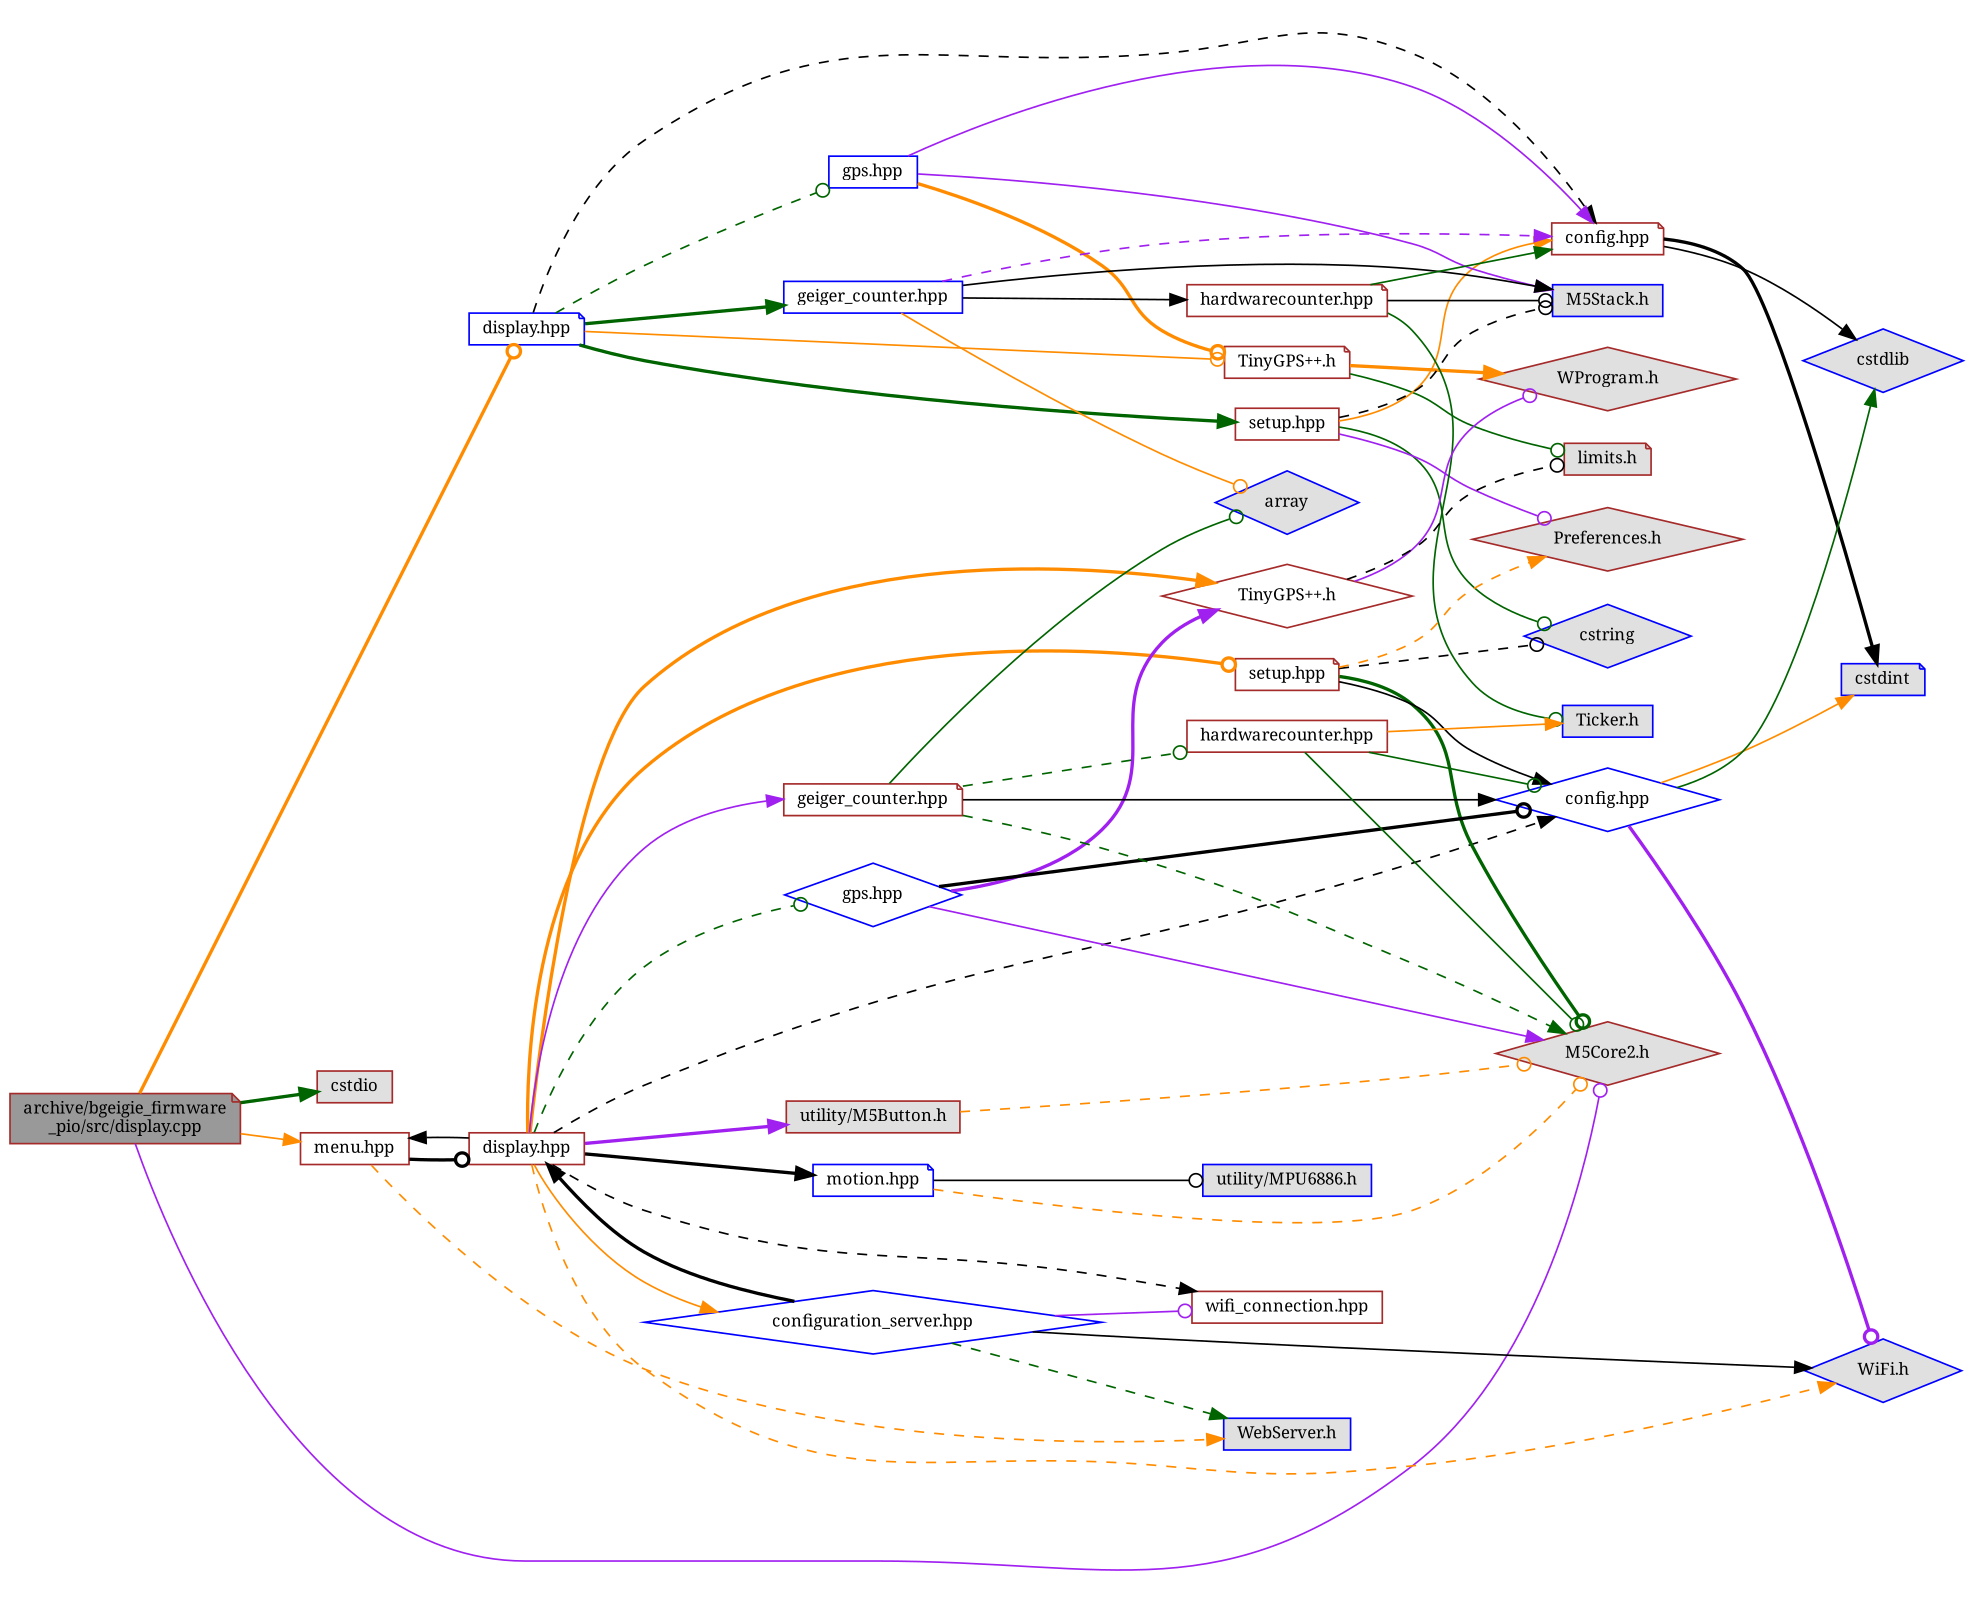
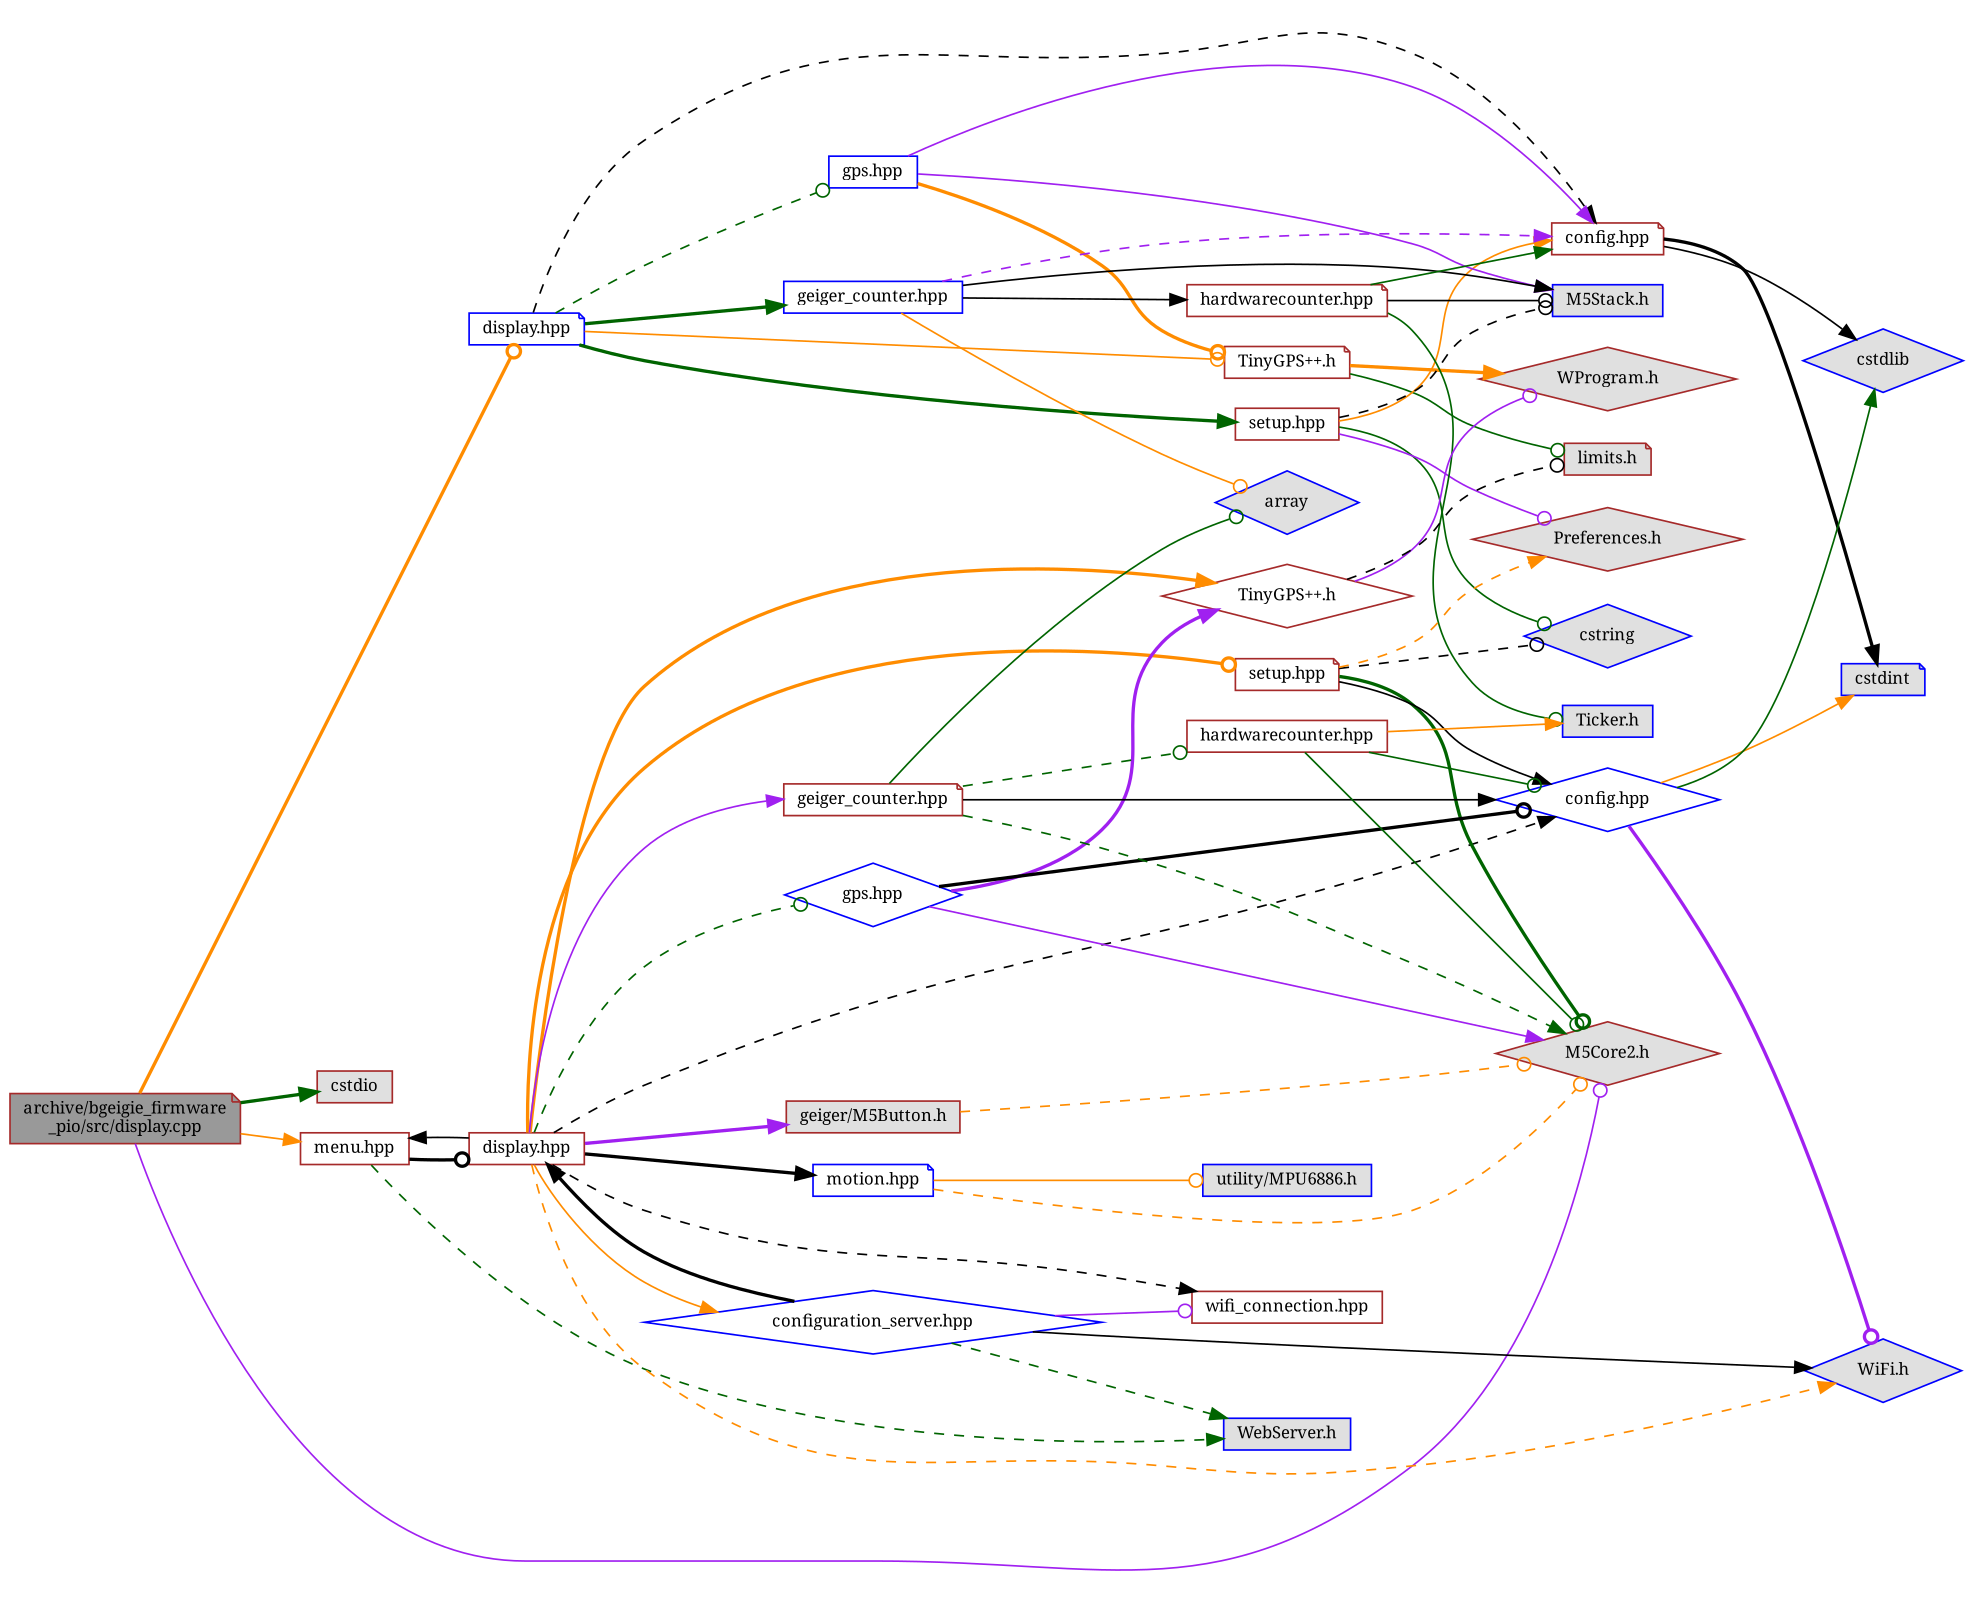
(873, 1117) -> (873, 1117)
(1061, 1180) -> (1061, 1180)
(753, 1402) -> (753, 1402)
